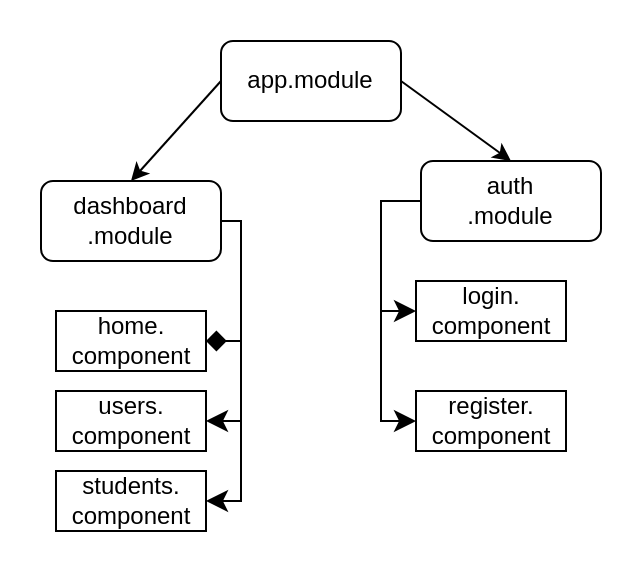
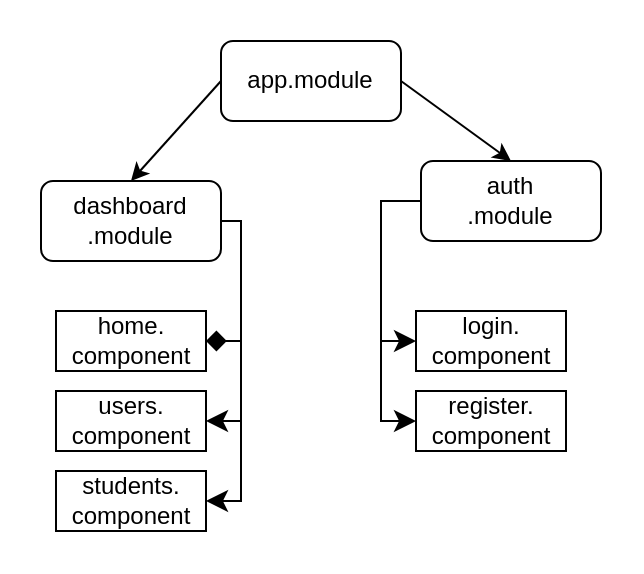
(491, 311) -> (491, 341)
